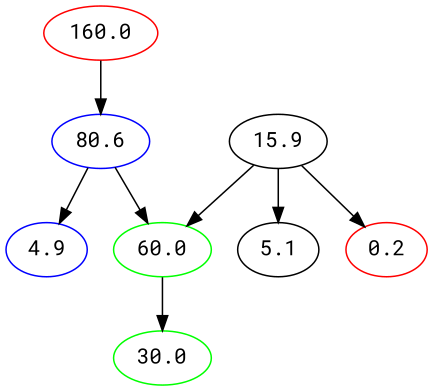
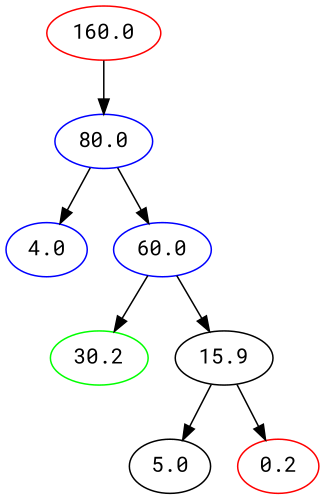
(101, 141) -> (104, 141)
(226, 190) -> (189, 297)
(47, 250) -> (47, 250)
(162, 250) -> (162, 250)
(278, 250) -> (170, 466)
(162, 358) -> (99, 358)
